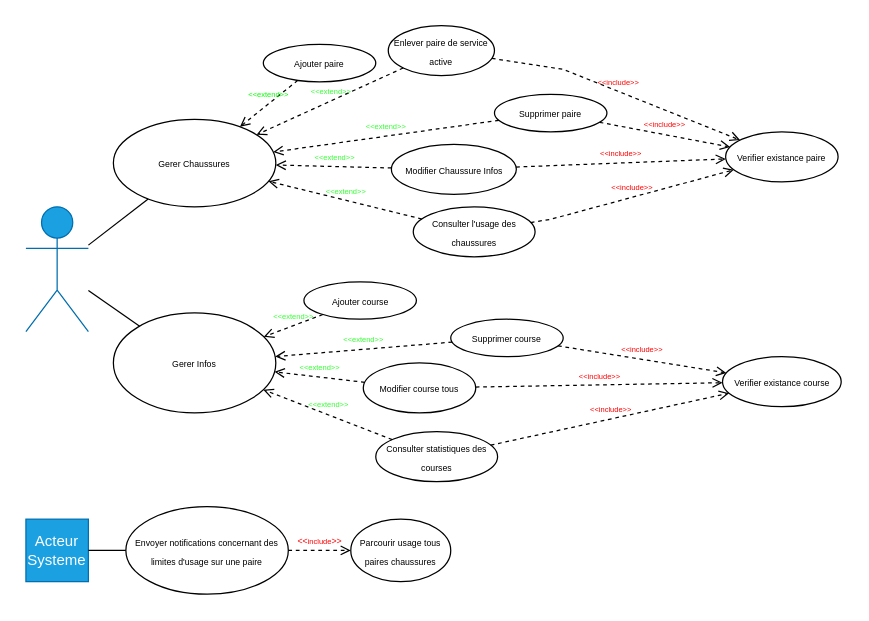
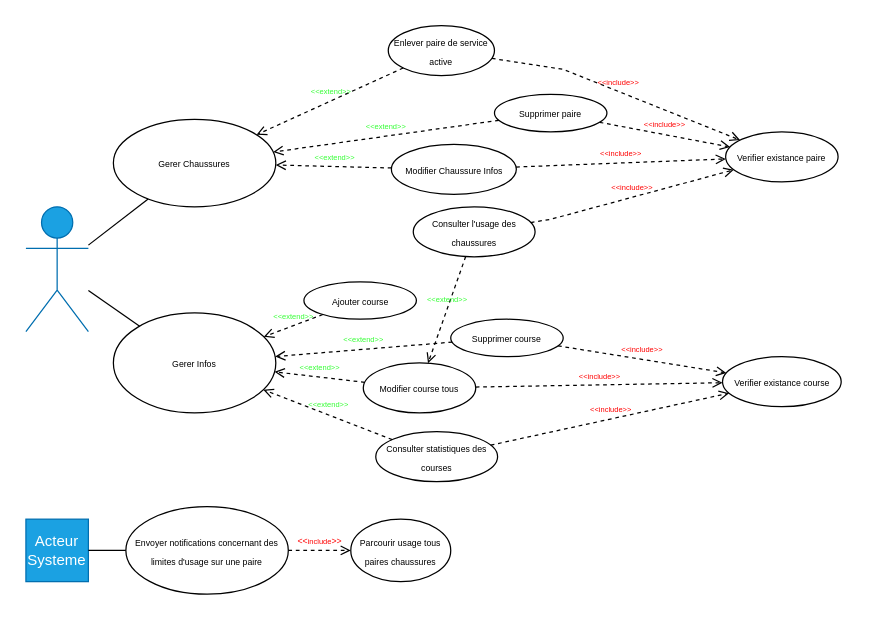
(319, 63) -> none
(270, 102) -> none
(347, 201) -> (447, 309)
